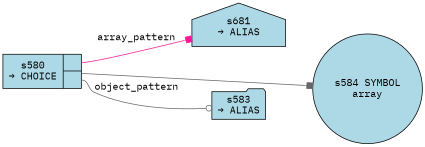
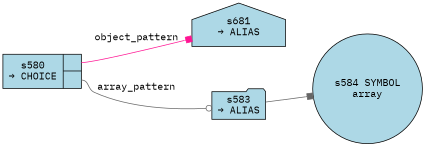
(137, 38) -> (137, 38)
(193, 79) -> (286, 99)
(137, 87) -> (137, 87)
